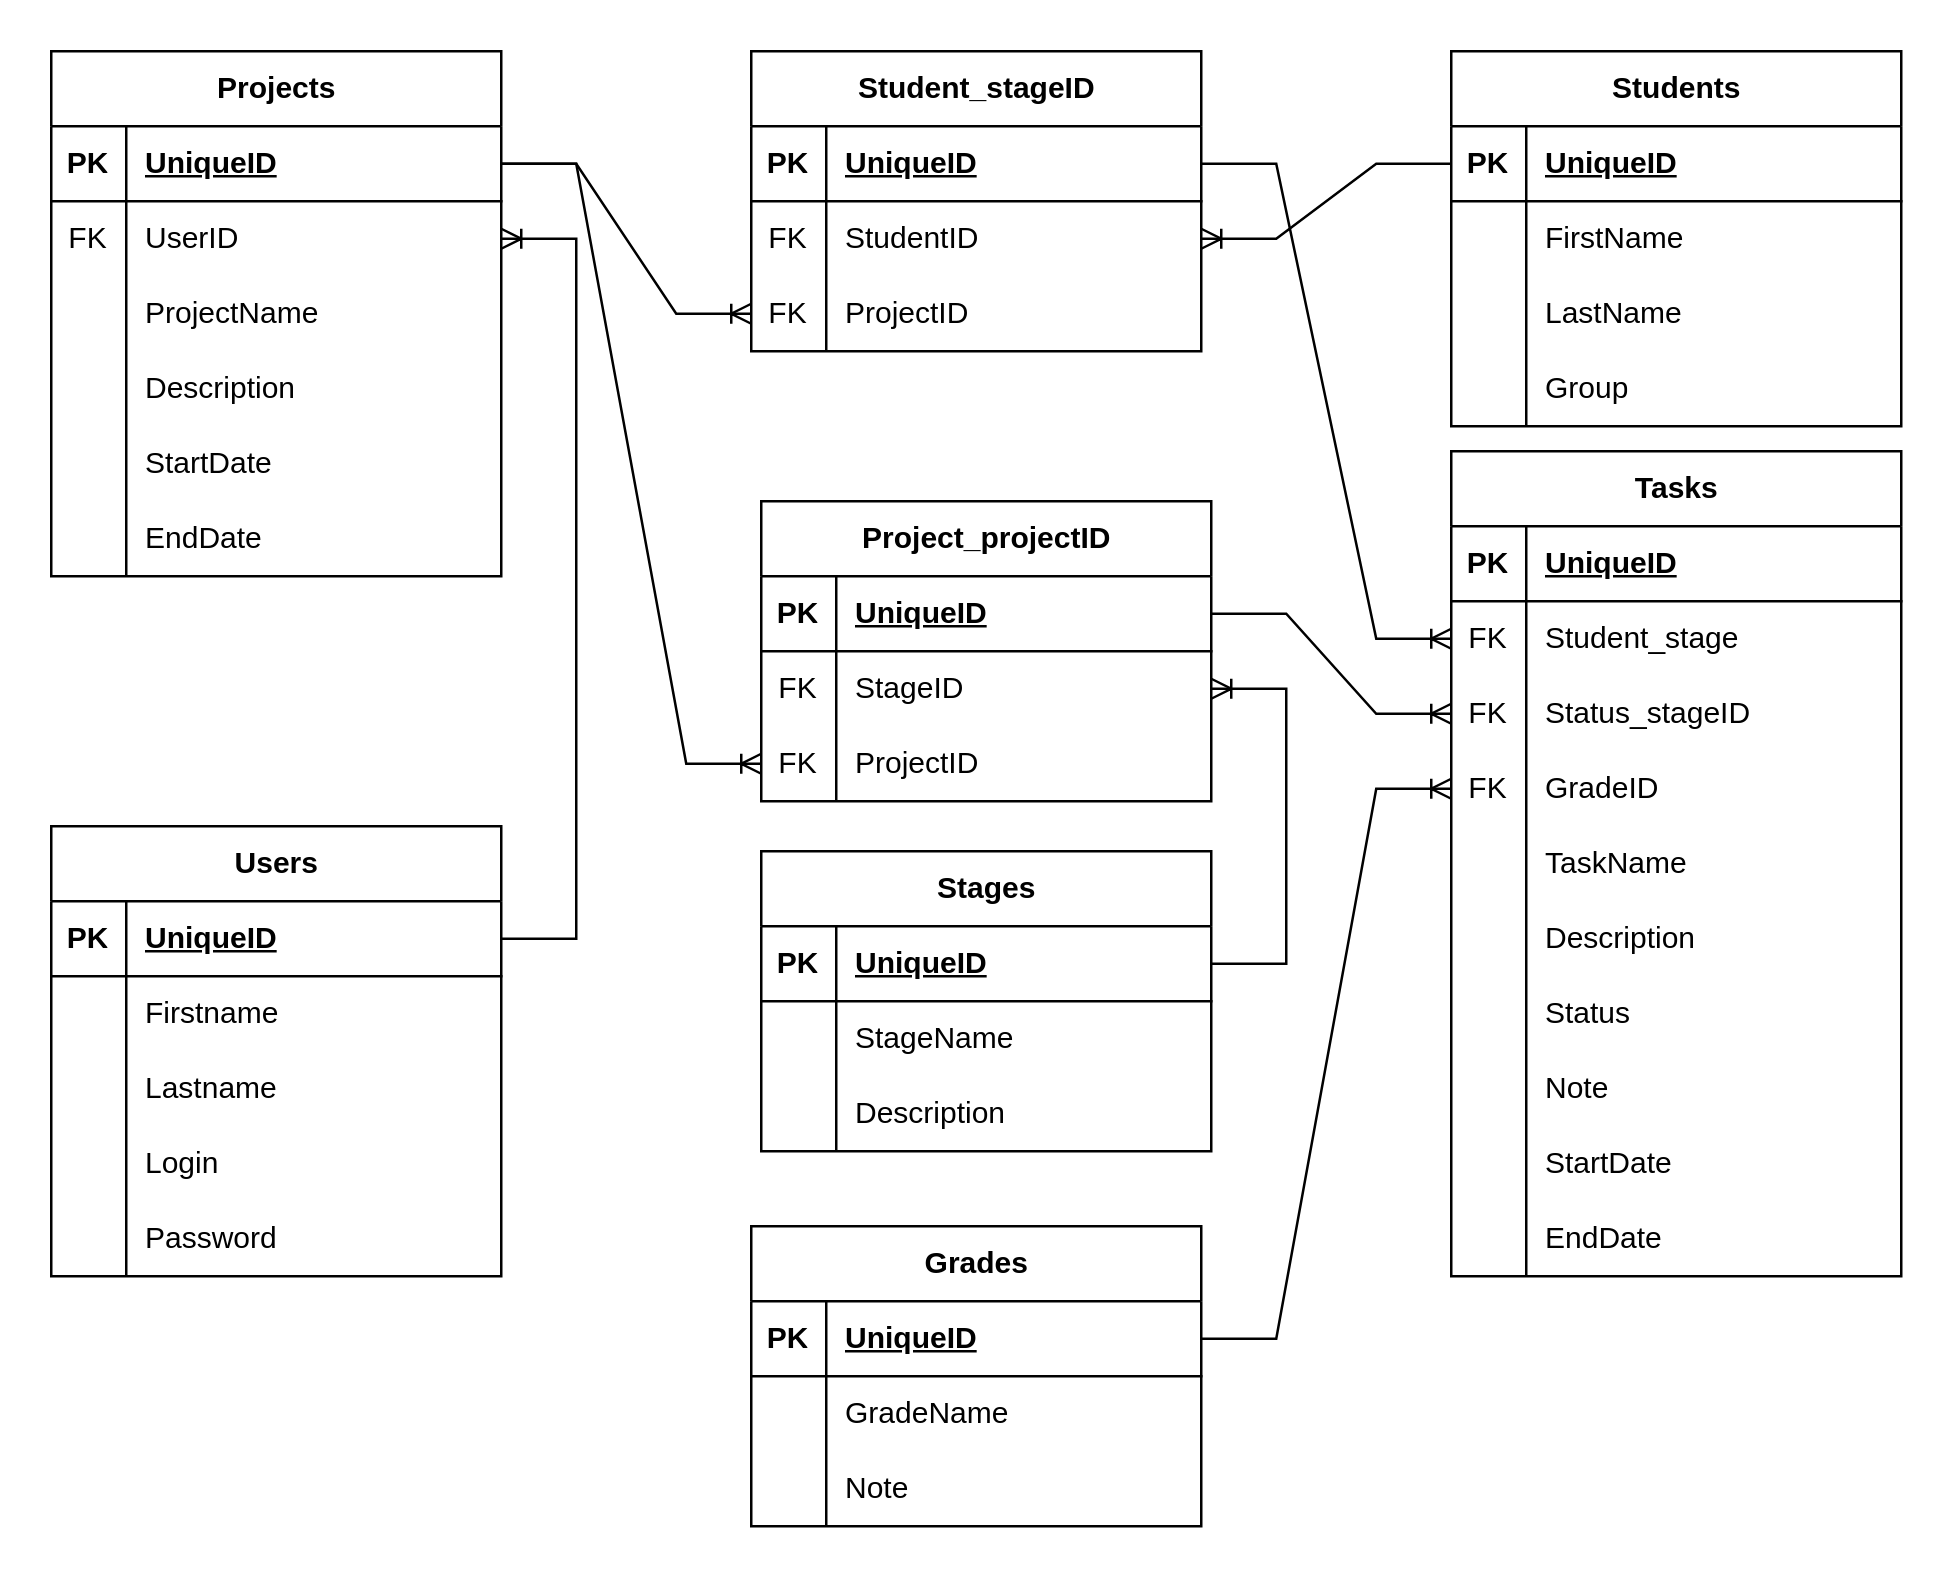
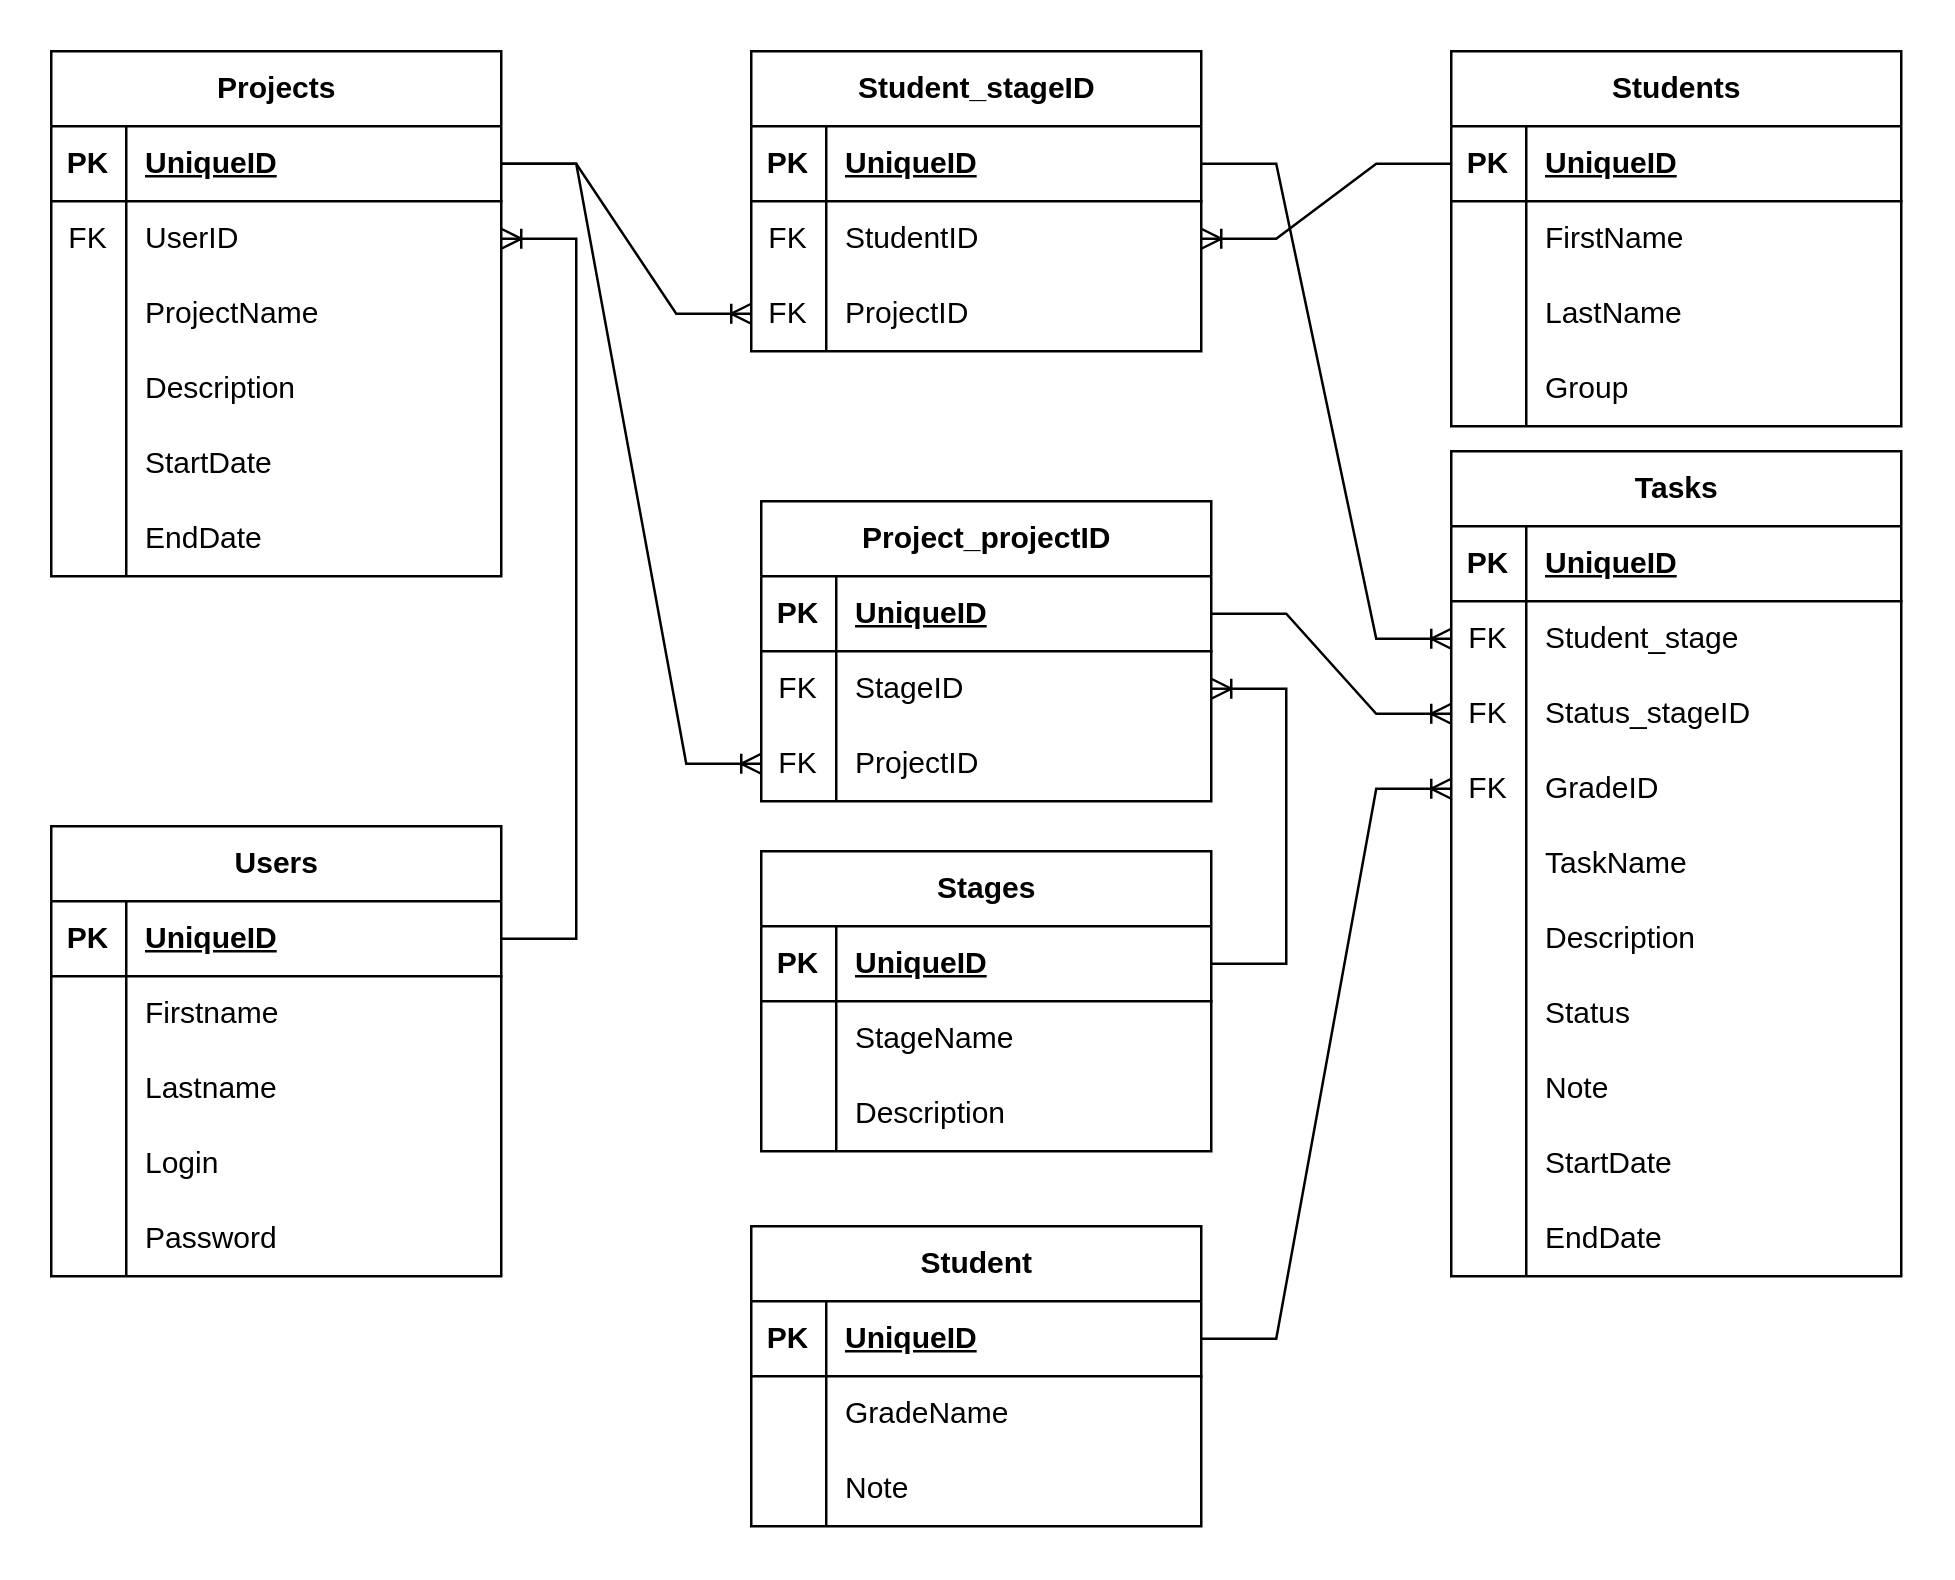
(978, 1264) -> (978, 1264)
